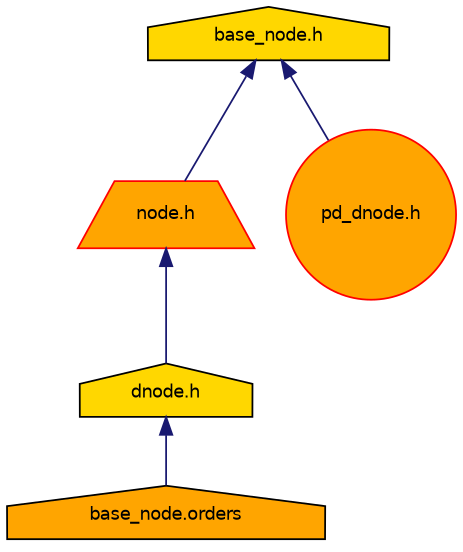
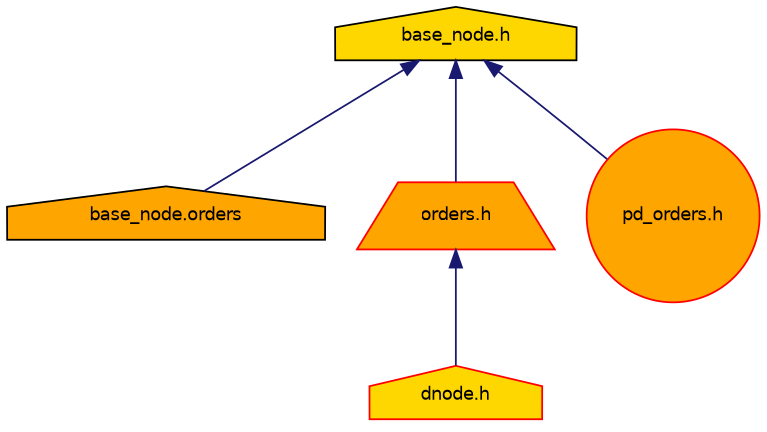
(166, 215) -> (456, 216)
(371, 215) -> (673, 216)
(166, 393) -> (456, 395)
(166, 460) -> (304, 130)
